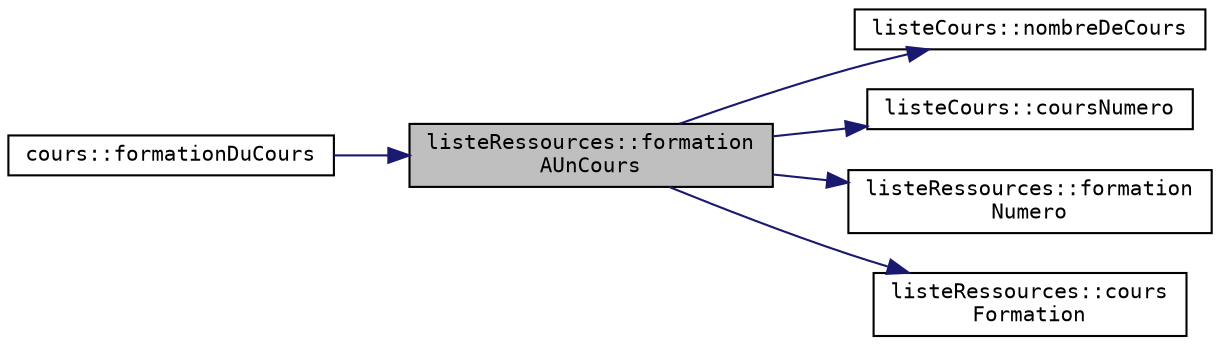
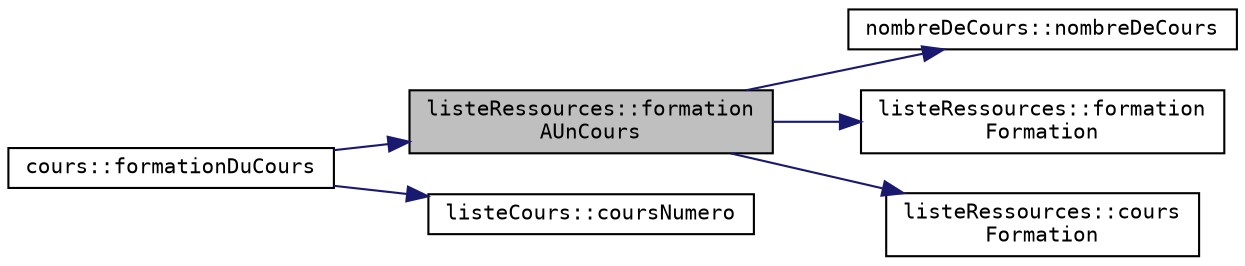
(1030, 29) -> (1043, 29)
(810, 132) -> (370, 190)
(1030, 202) -> (1043, 122)
